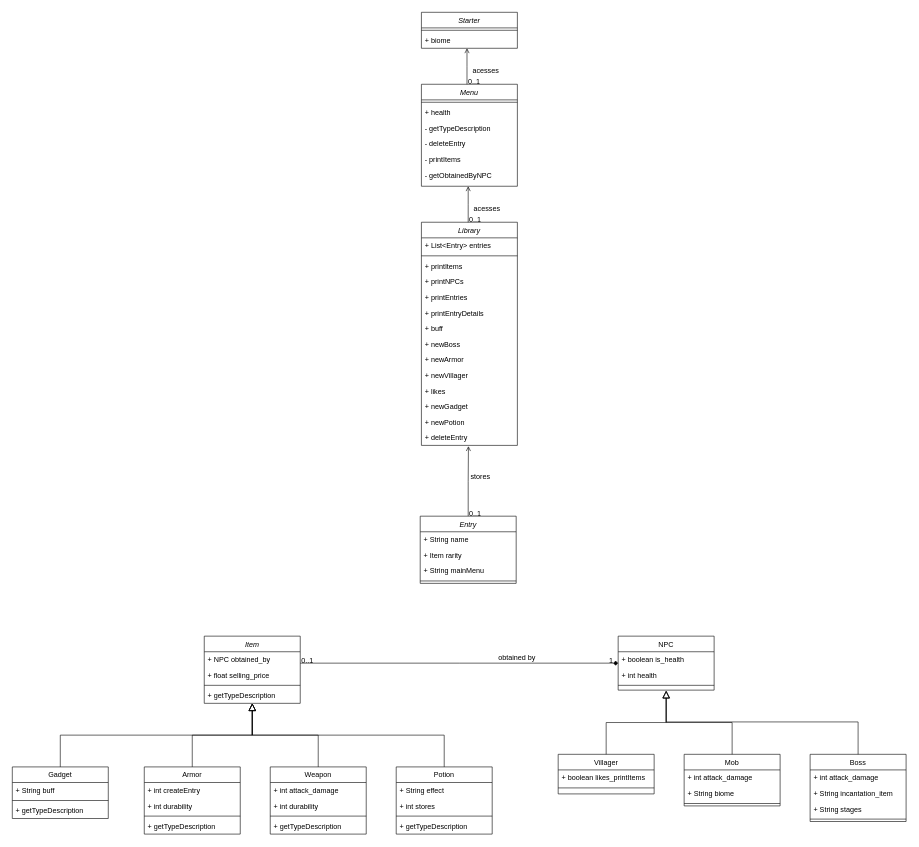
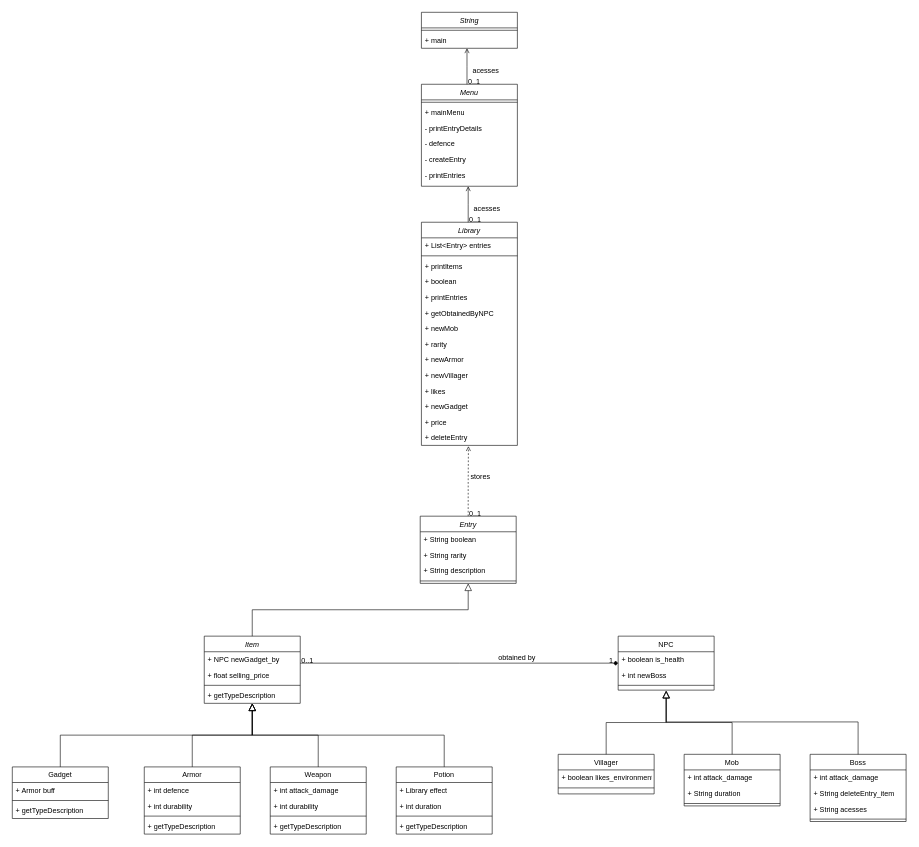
(469, 20) -> (469, 20)
(437, 41) -> (435, 41)
(439, 113) -> (443, 113)
(462, 128) -> (459, 128)
(449, 144) -> (442, 144)
(447, 160) -> (450, 160)
(460, 175) -> (451, 175)
(445, 282) -> (441, 282)
(459, 313) -> (459, 313)
(436, 329) -> (440, 329)
(442, 344) -> (439, 344)
(445, 422) -> (437, 422)
(468, 482) -> (468, 482)
(447, 540) -> (452, 540)
(447, 556) -> (450, 556)
(454, 571) -> (459, 571)
none -> (356, 610)
(239, 660) -> (242, 660)
(642, 676) -> (645, 676)
(608, 778) -> (610, 778)
(39, 791) -> (38, 791)
(179, 791) -> (171, 791)
(427, 791) -> (429, 791)
(712, 794) -> (718, 794)
(858, 794) -> (859, 794)
(421, 806) -> (424, 806)
(841, 809) -> (843, 809)
